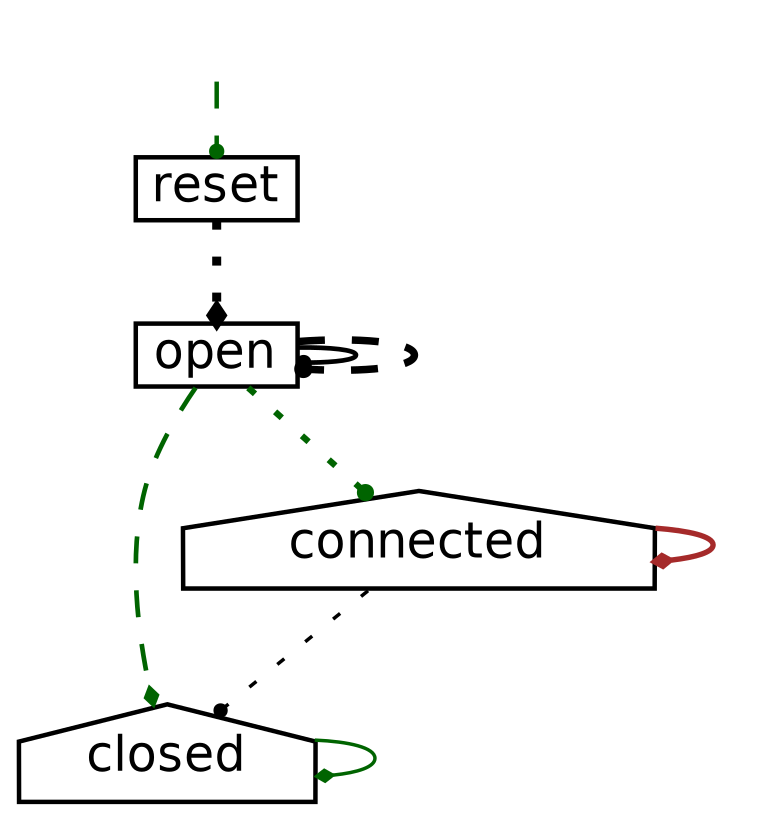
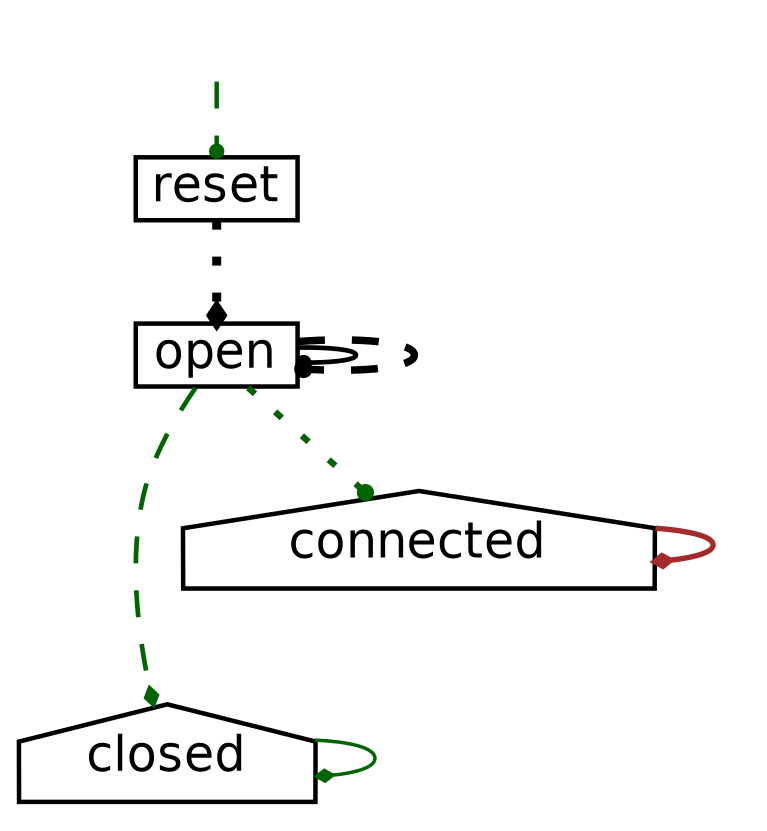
(296, 649) -> none
